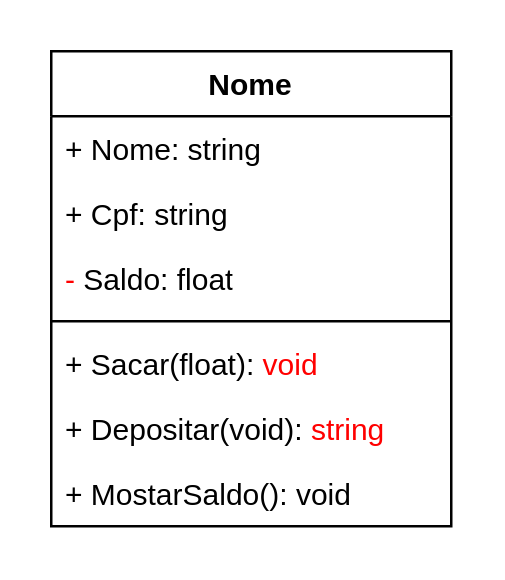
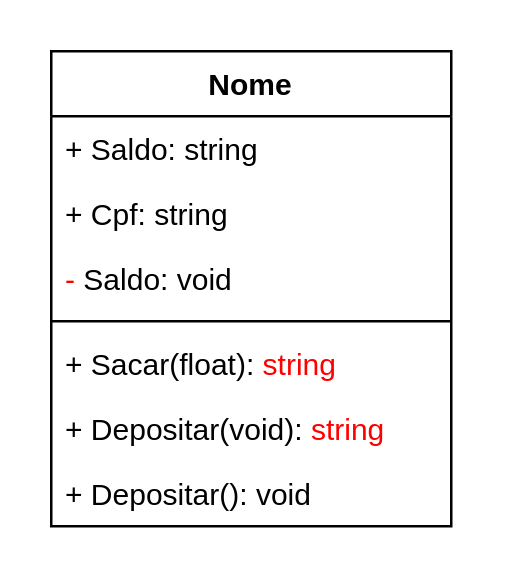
(168, 152) -> (173, 152)
(164, 282) -> (156, 282)
(215, 367) -> (232, 367)
(223, 497) -> (206, 497)
